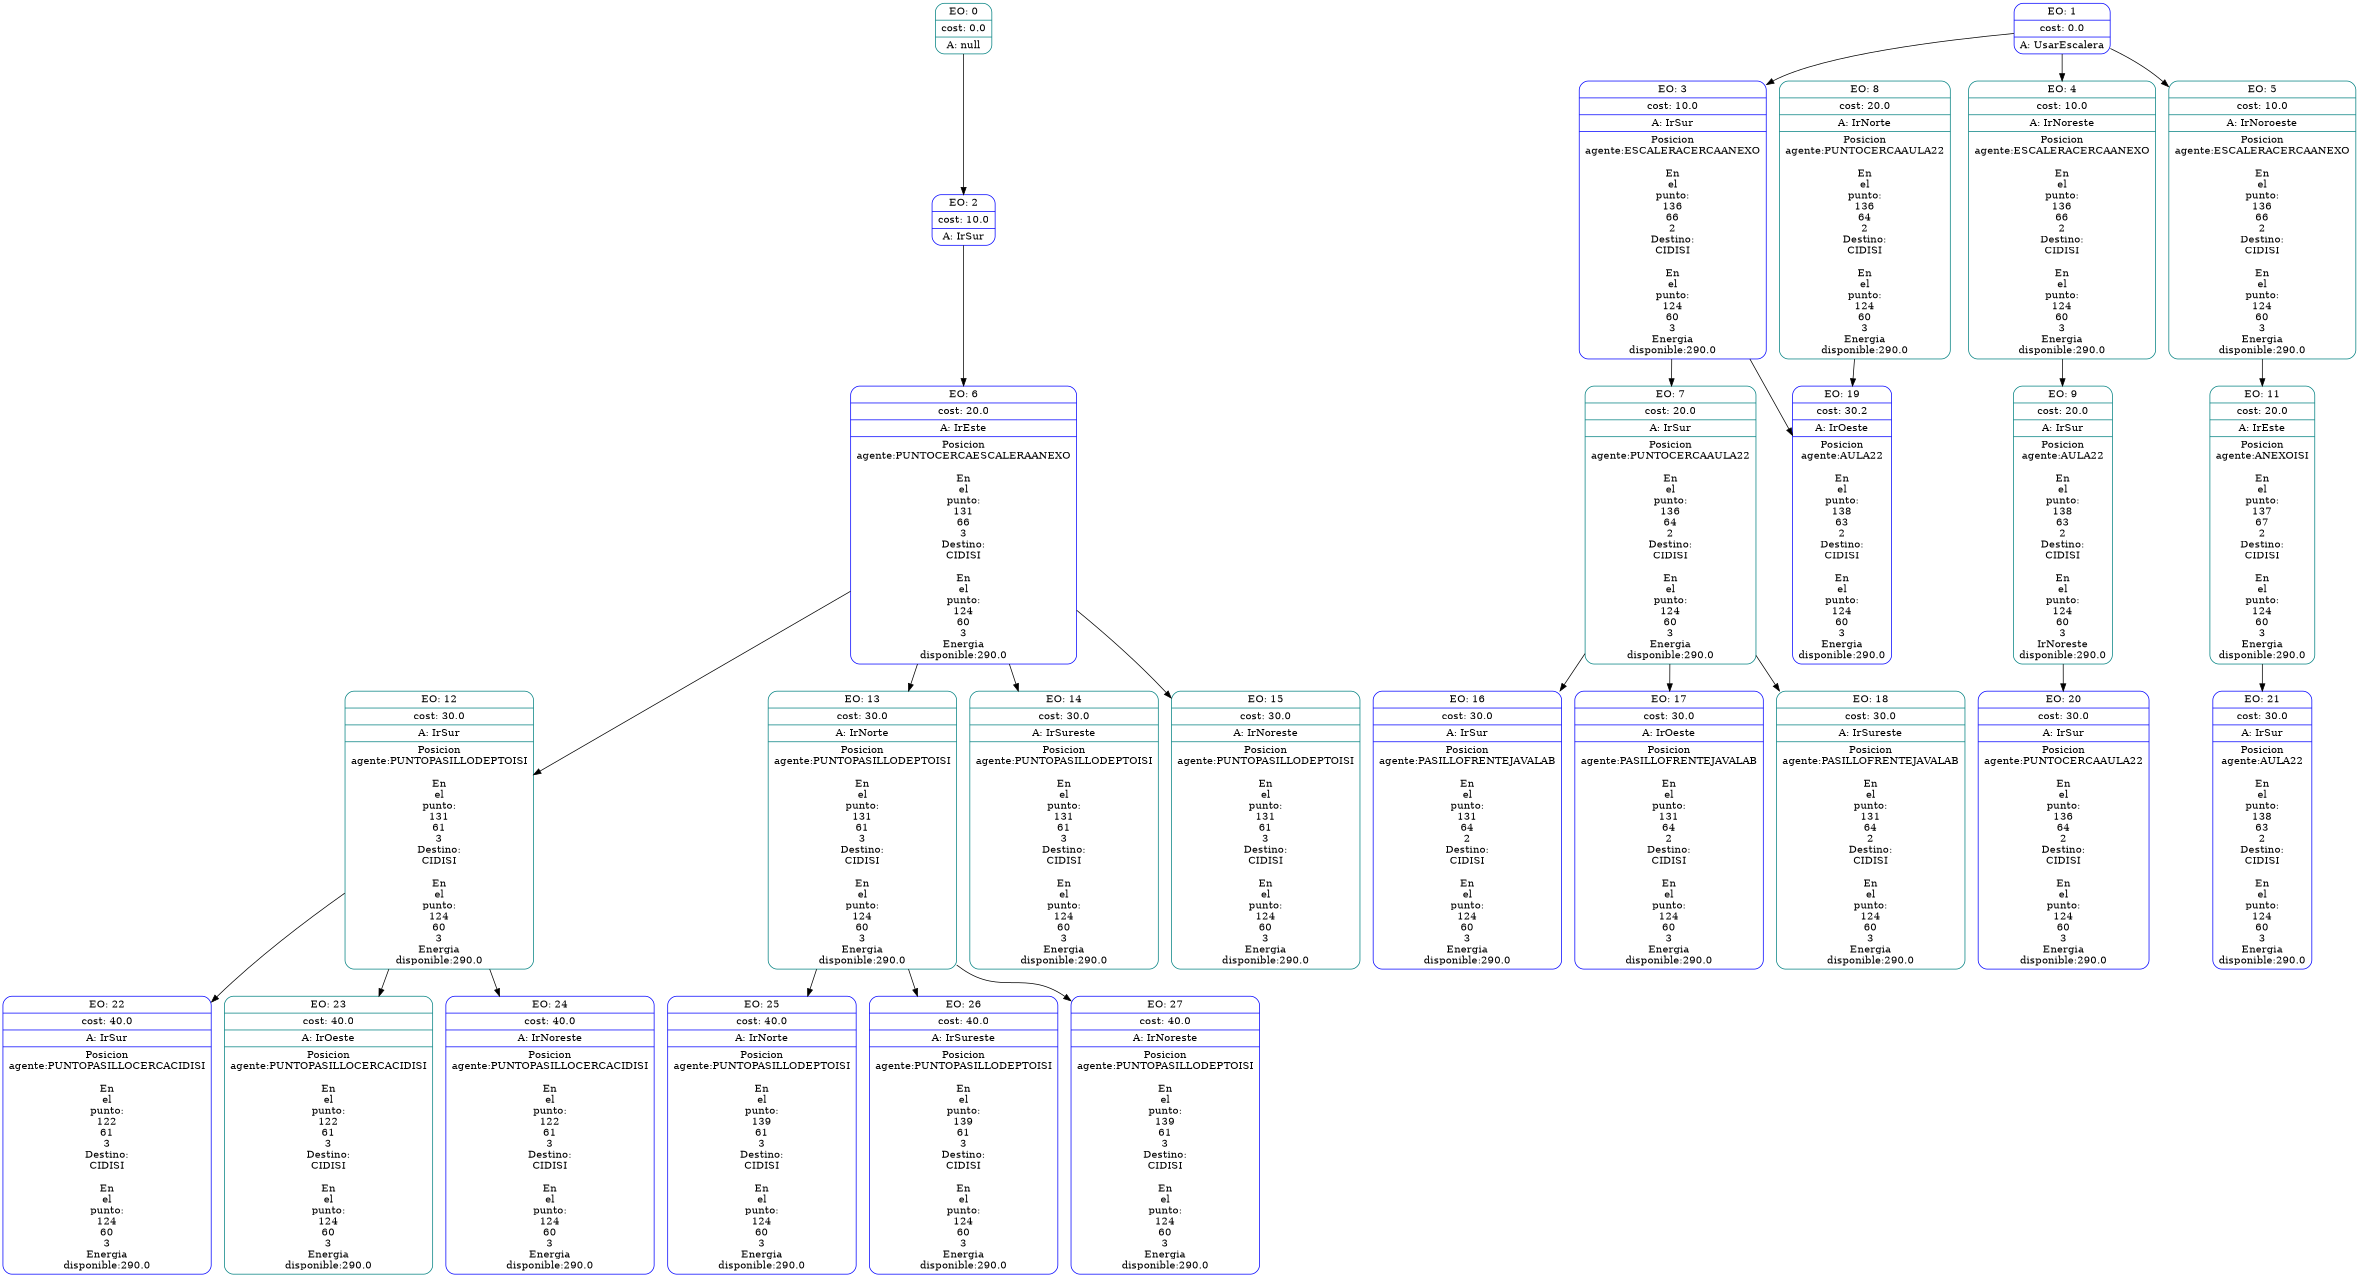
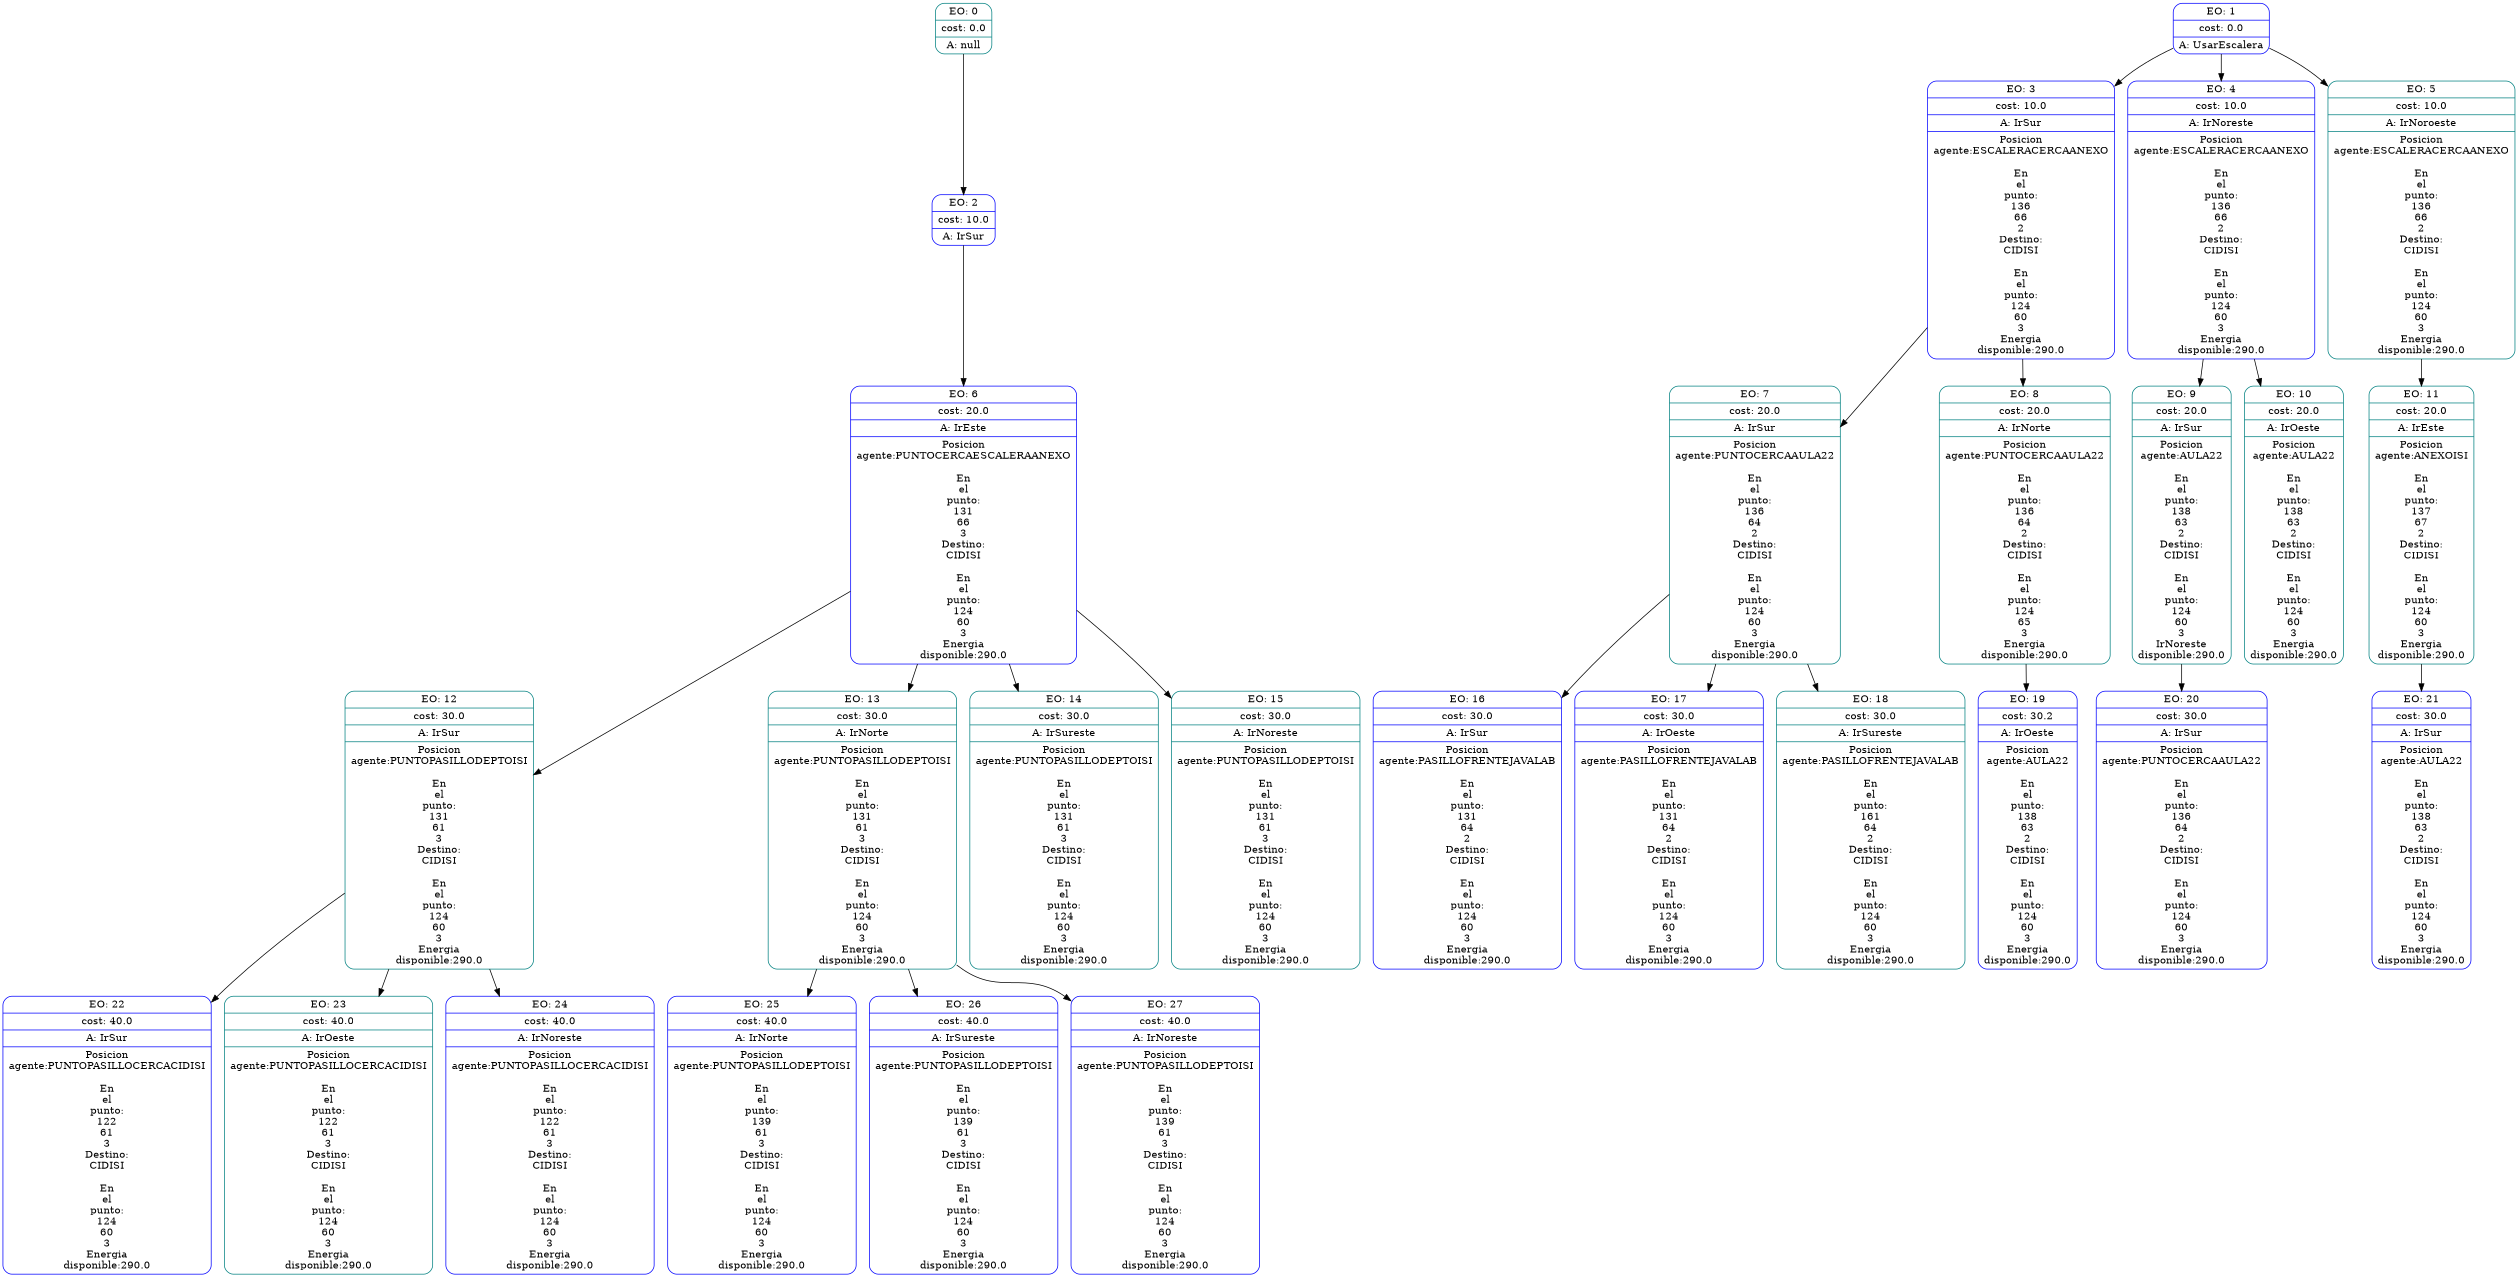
(2062, 220) -> (2221, 220)
(1865, 317) -> (2025, 622)
(1769, 394) -> (2023, 369)
none -> (2294, 525)
(1871, 817) -> (1871, 817)
